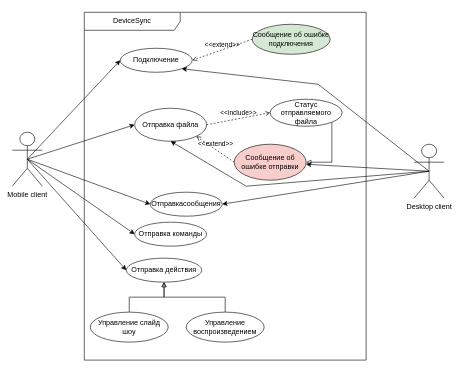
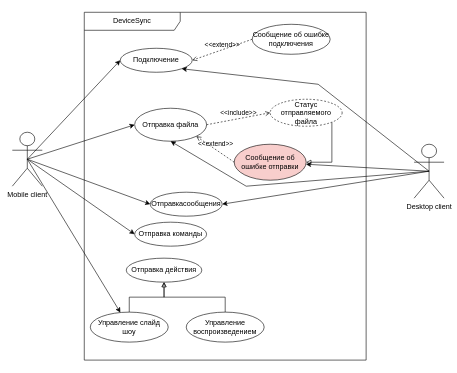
(291, 39) -> (291, 39)
(306, 113) -> (306, 113)
(55, 190) -> (75, 237)
